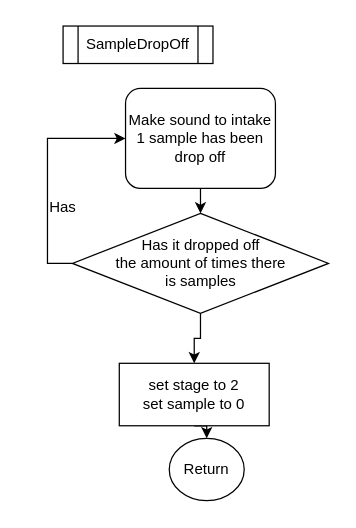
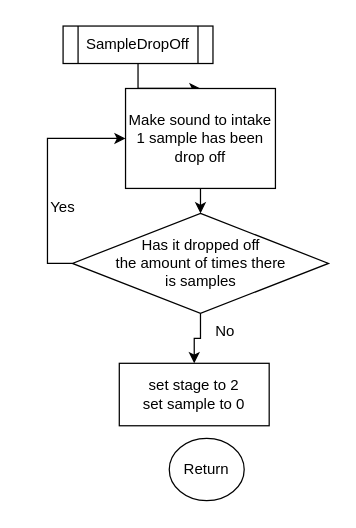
none -> (138, 76)
(201, 138) -> (201, 138)
(63, 207) -> (63, 207)
none -> (226, 332)
(205, 426) -> none
